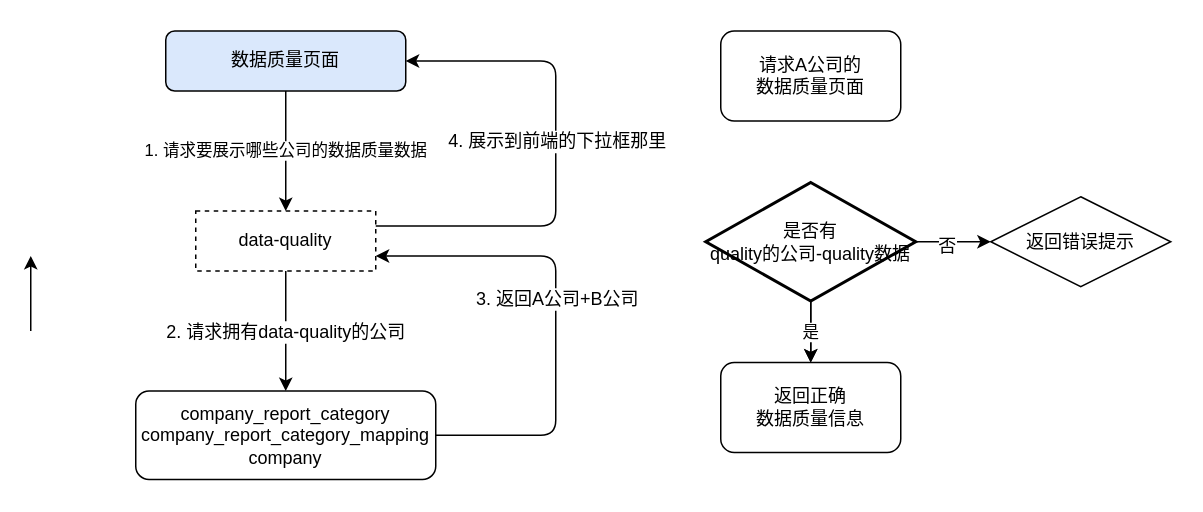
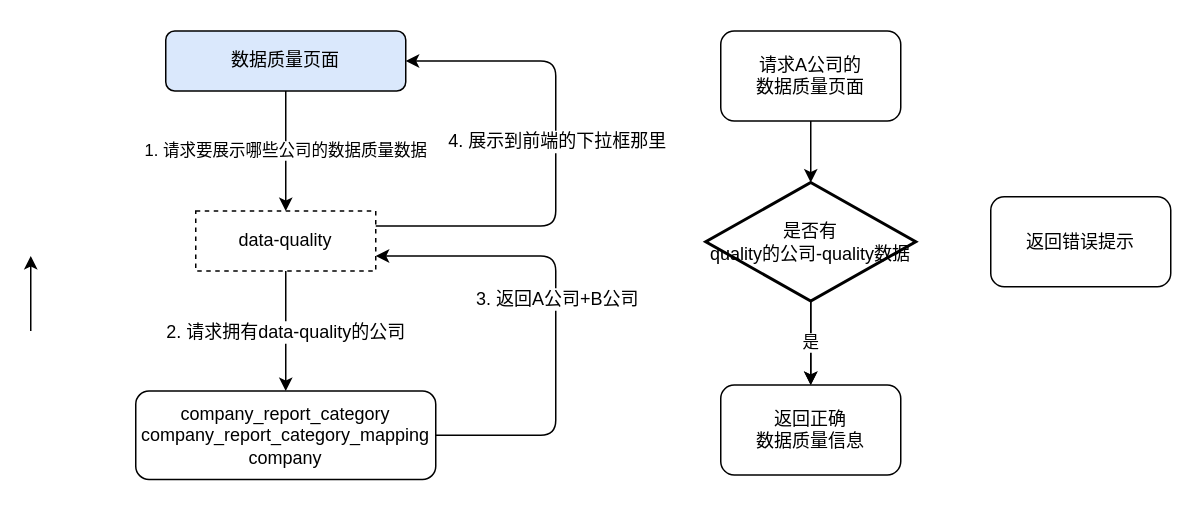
none -> (811, 146)
(948, 242) -> none
(1081, 242) -> (1081, 242)
(811, 407) -> (811, 430)
